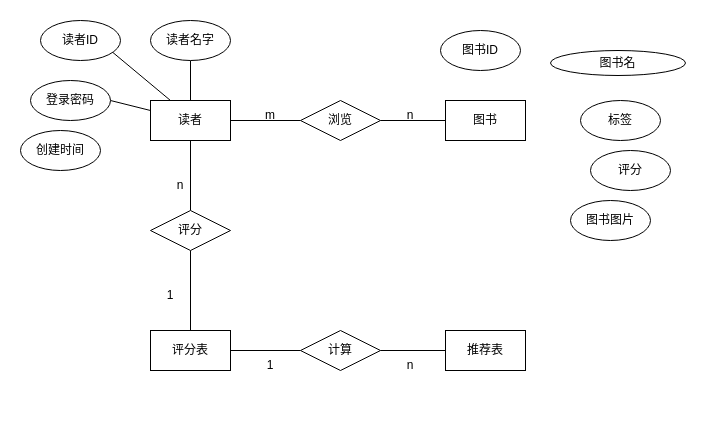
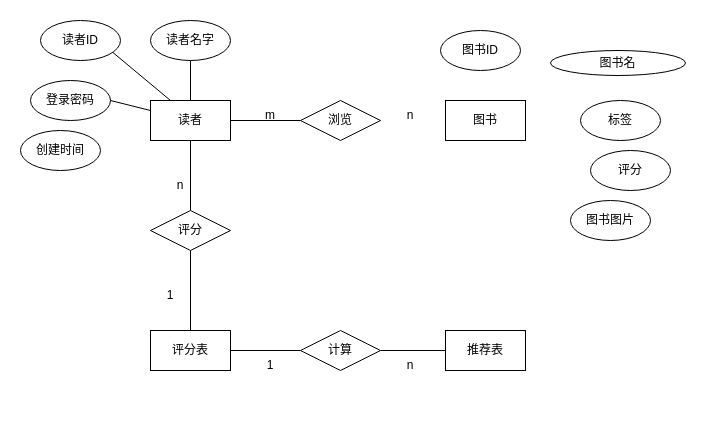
(413, 121) -> none
